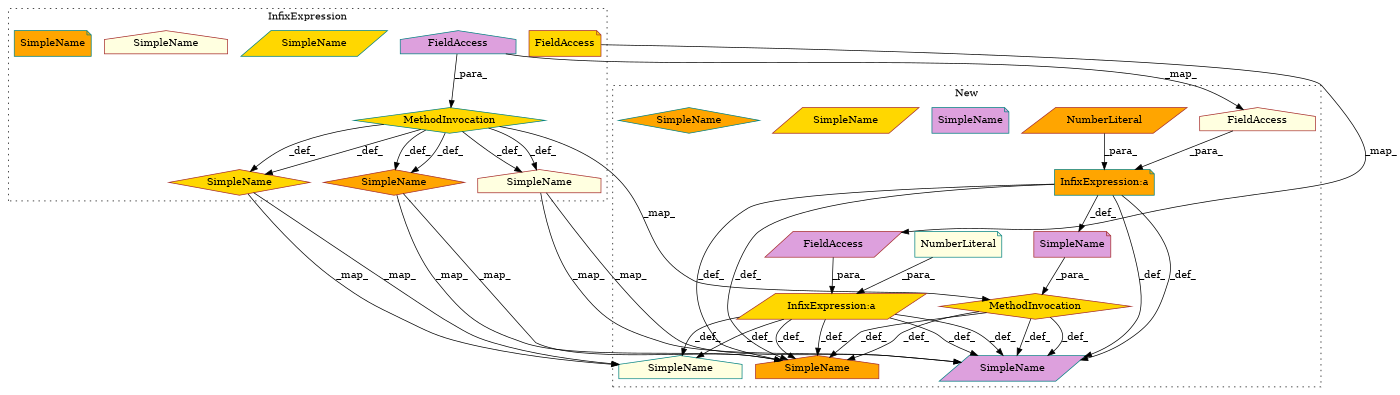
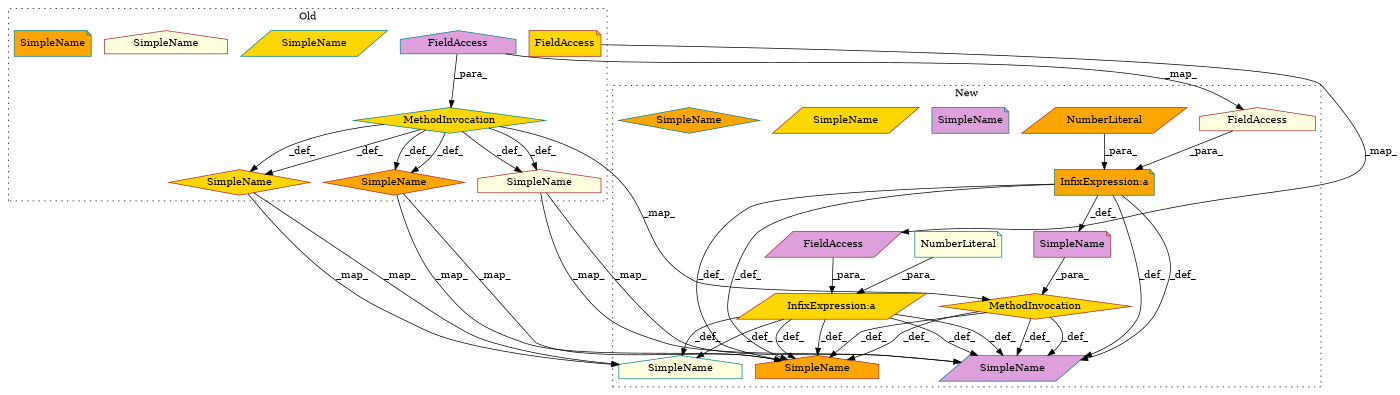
(308, 17) -> (308, 17)
